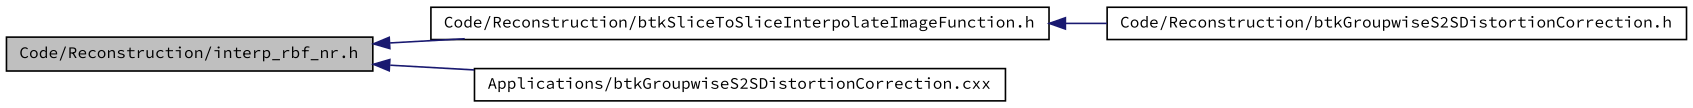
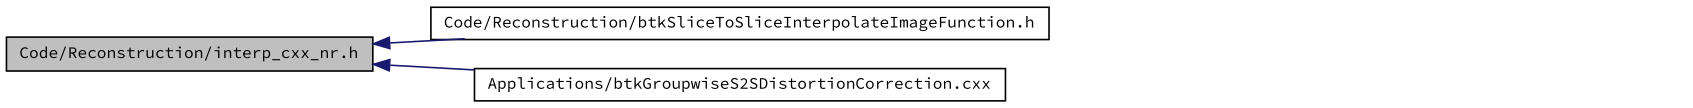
(1397, 23) -> none
(190, 54) -> (190, 54)
